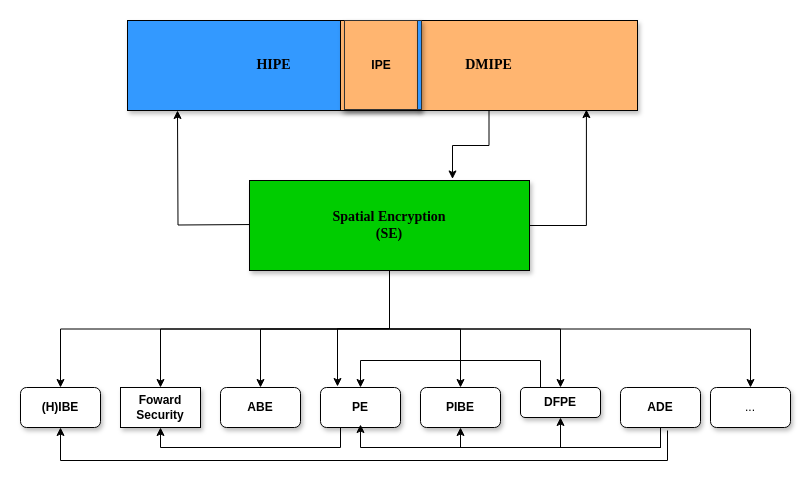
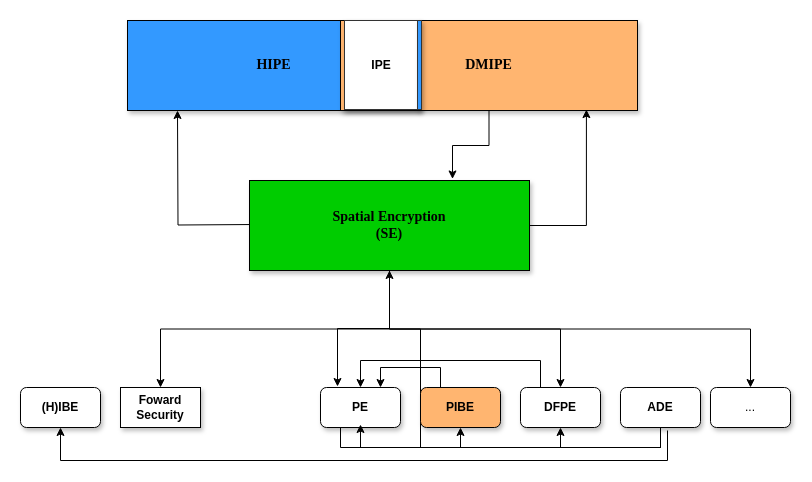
(382, 65) -> (382, 65)
(84, 329) -> none
(261, 356) -> none
(461, 356) -> none
none -> (415, 368)
(561, 403) -> (561, 408)
(261, 408) -> none
(461, 408) -> (461, 408)
(246, 448) -> (421, 388)
